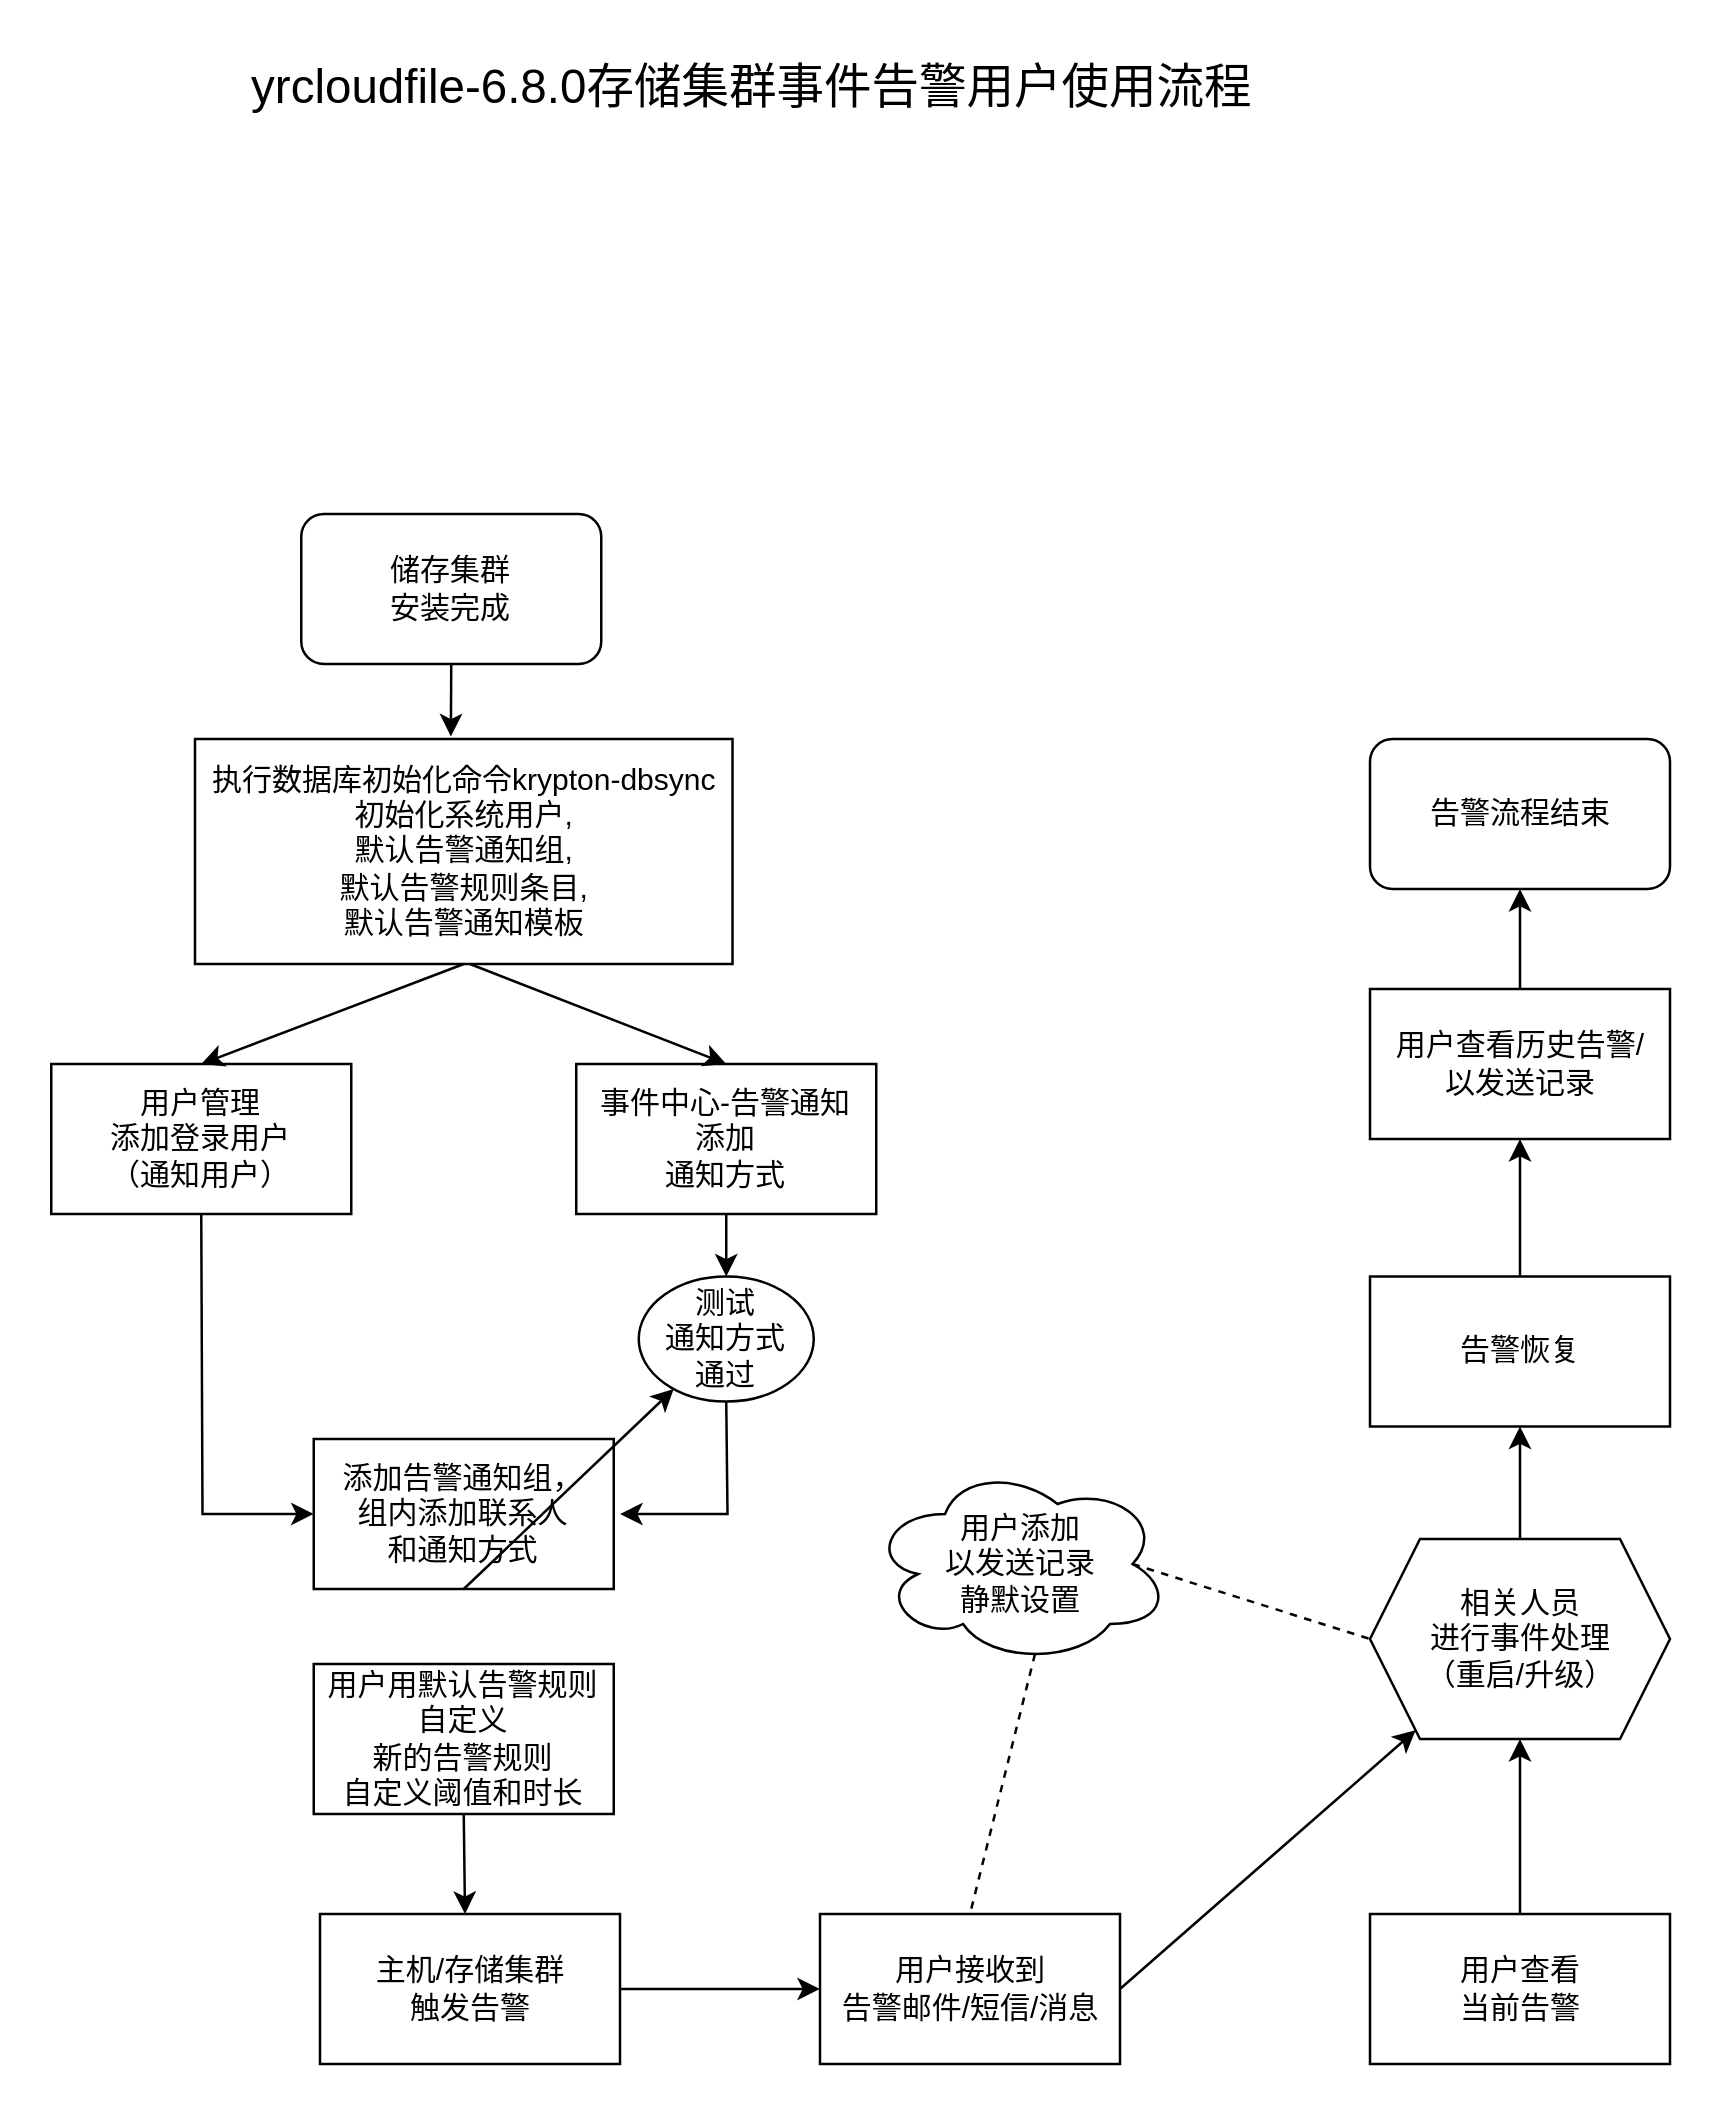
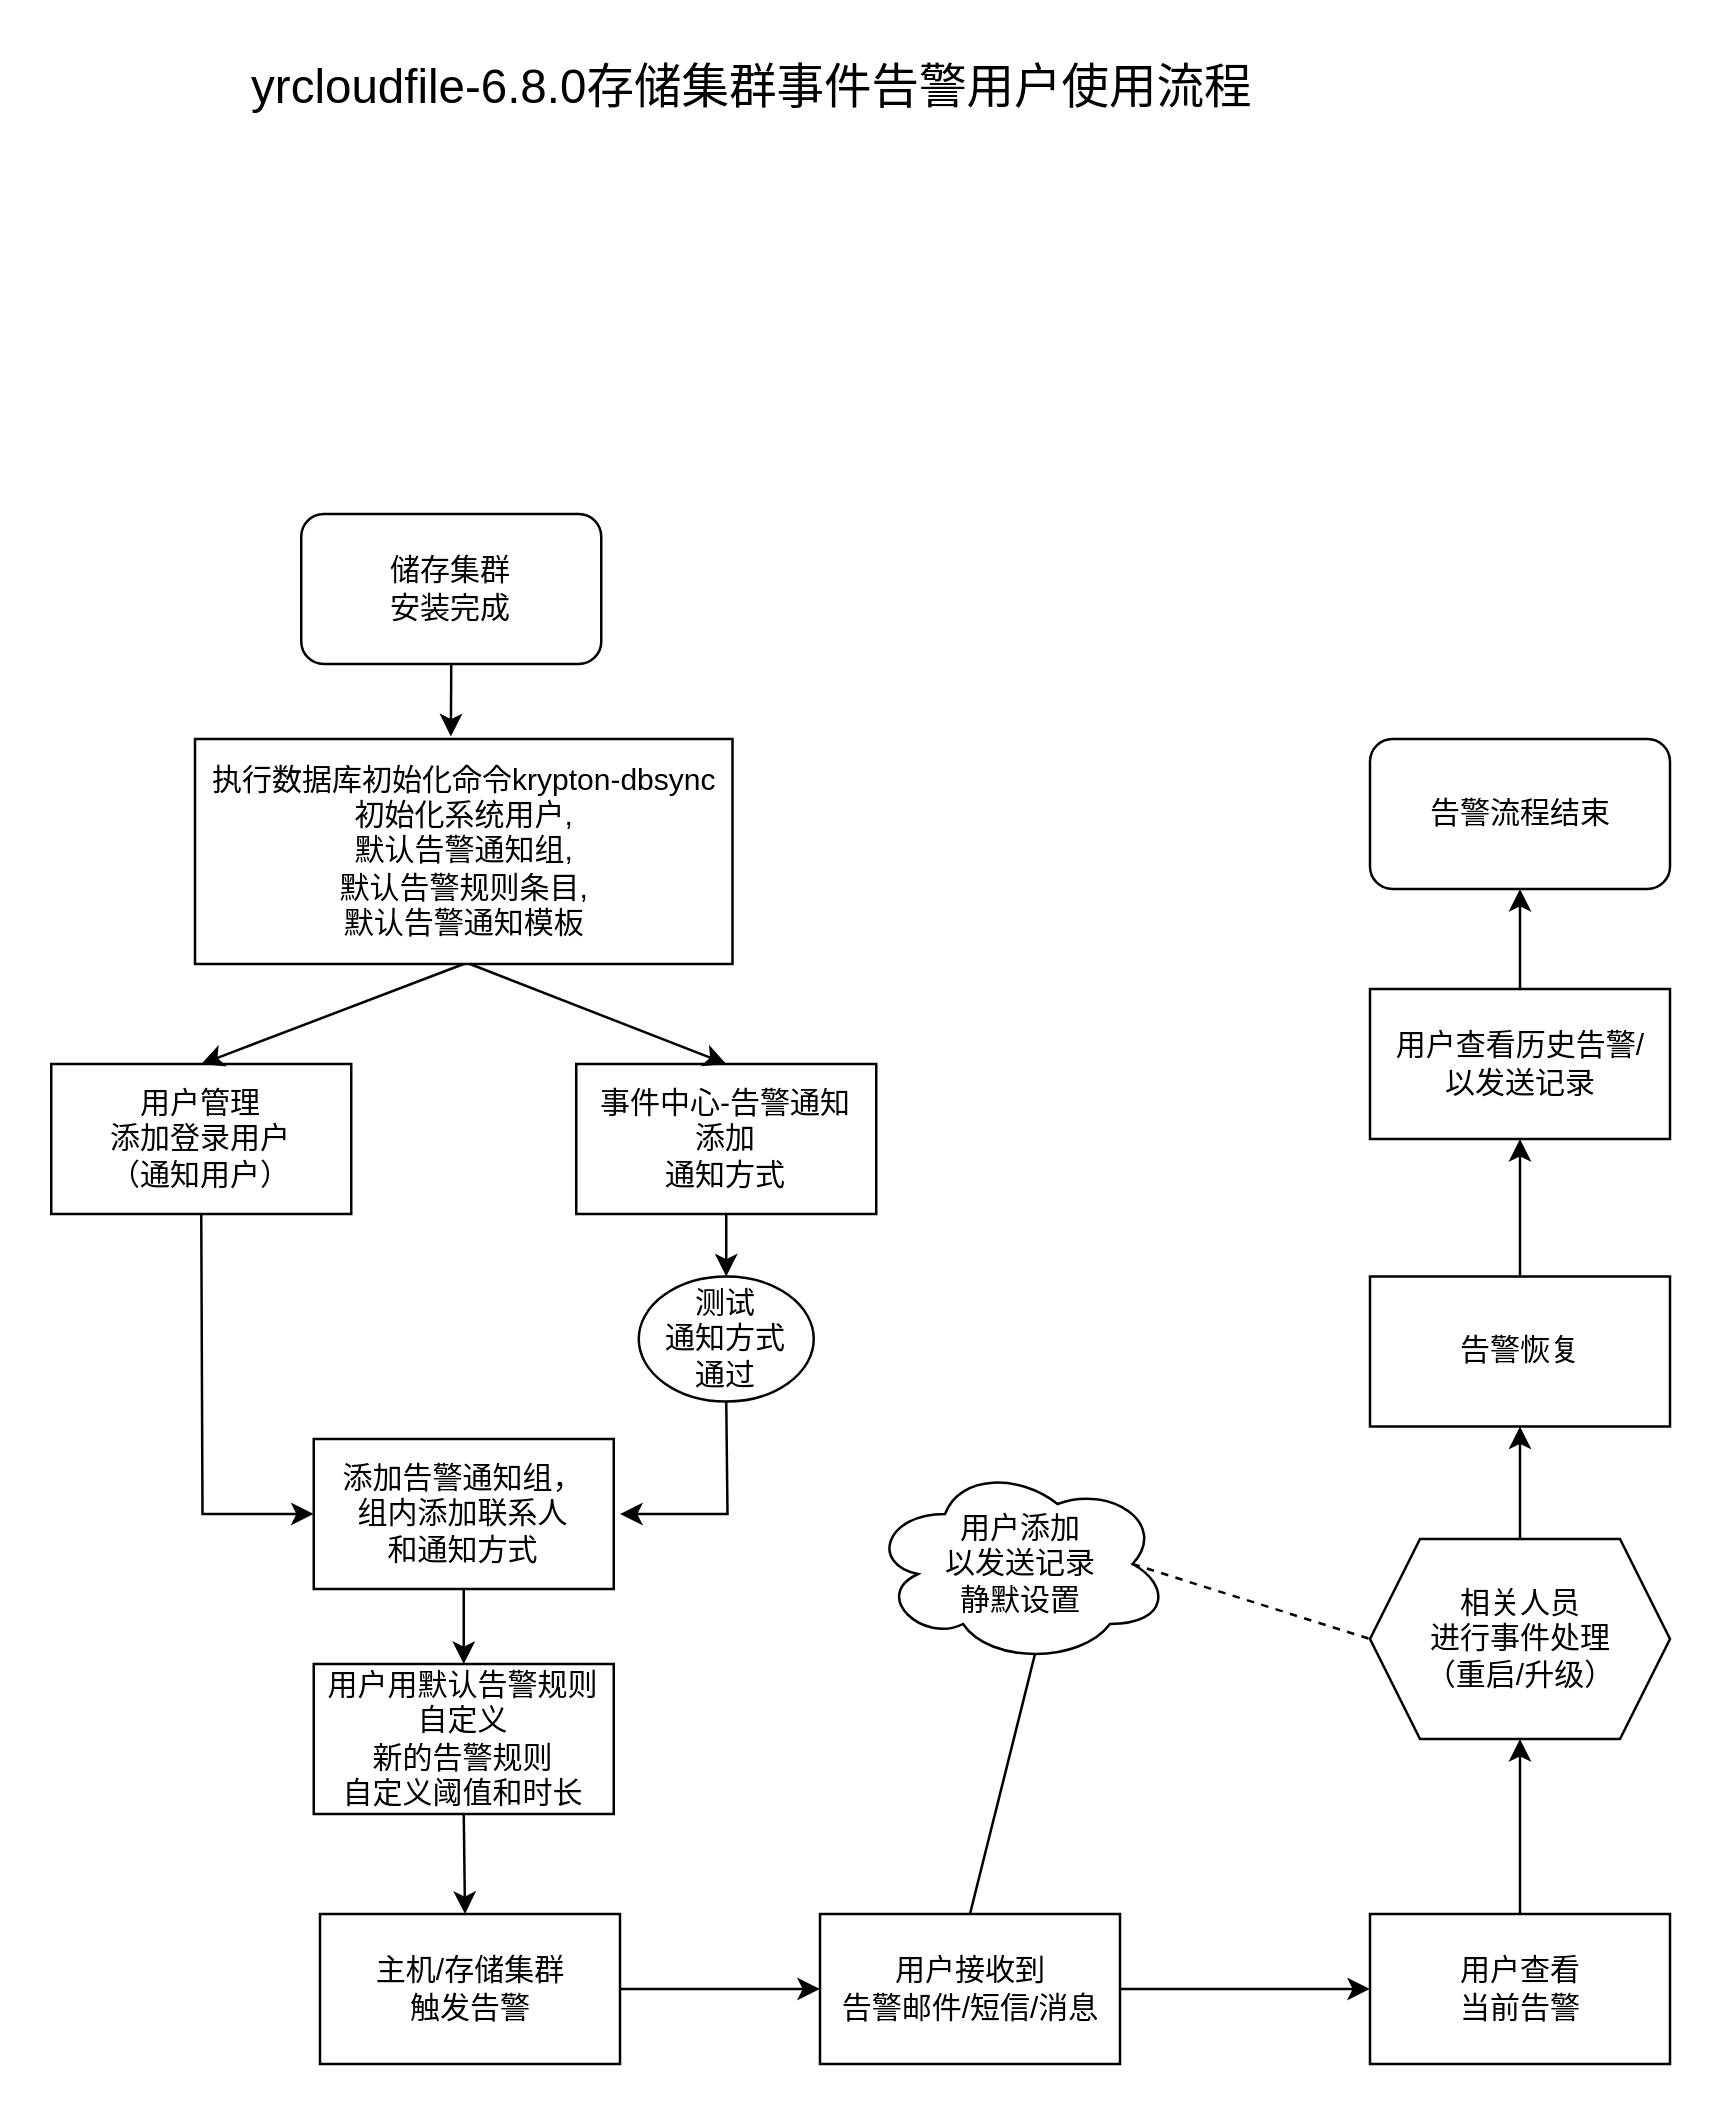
(563, 1494) -> (464, 1618)
(1002, 1786) -> (1002, 1786)
(1262, 1865) -> (1237, 1989)
